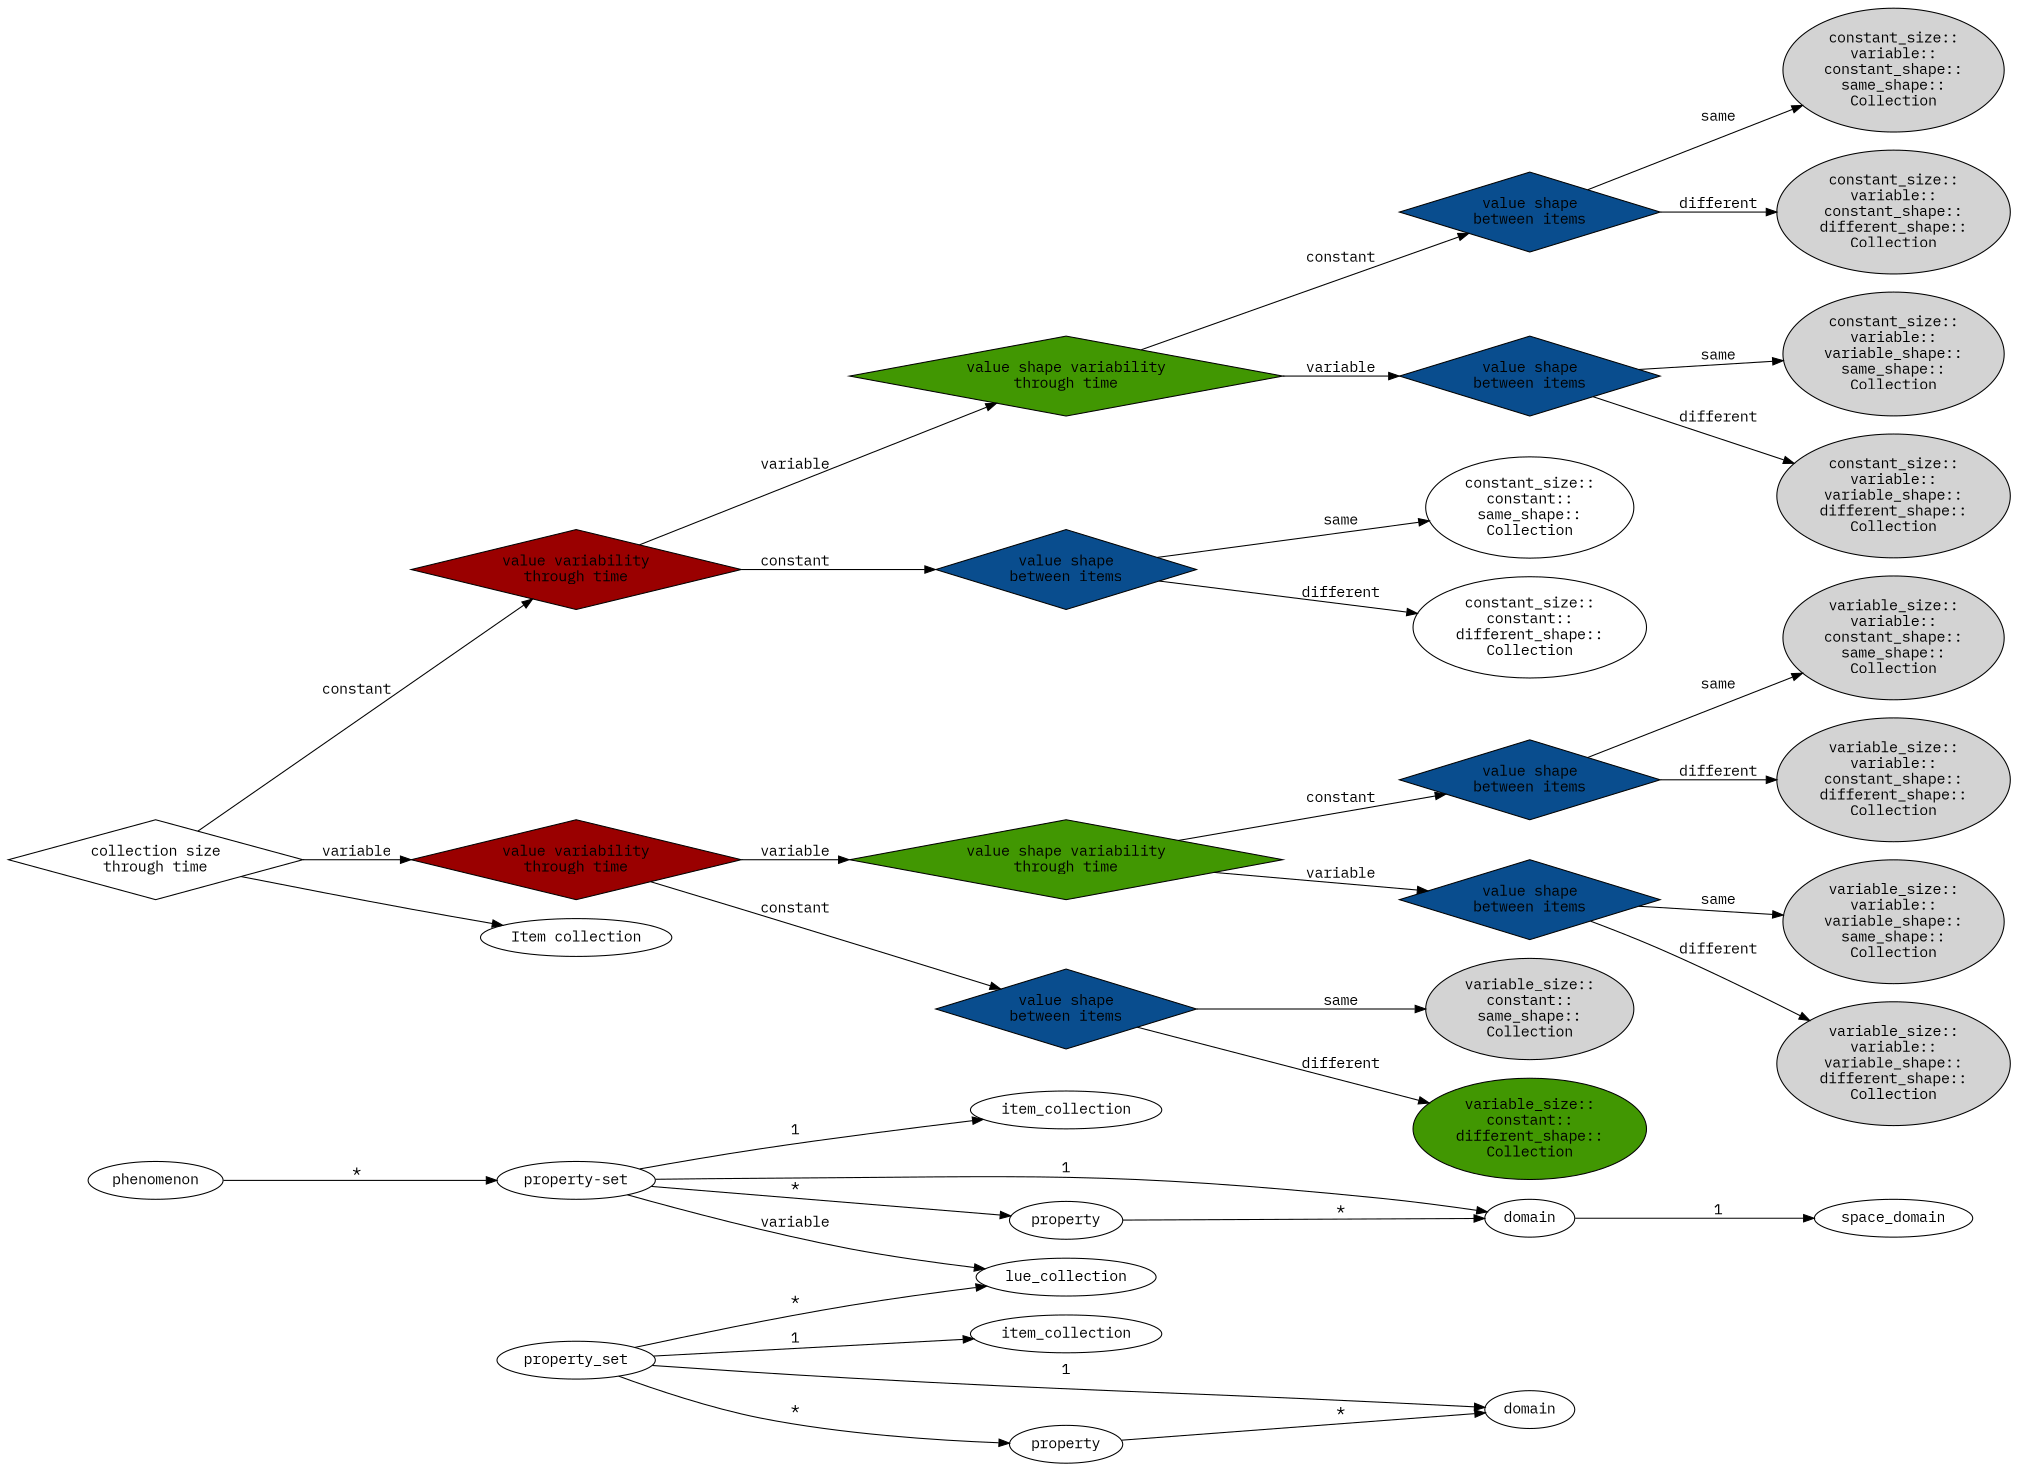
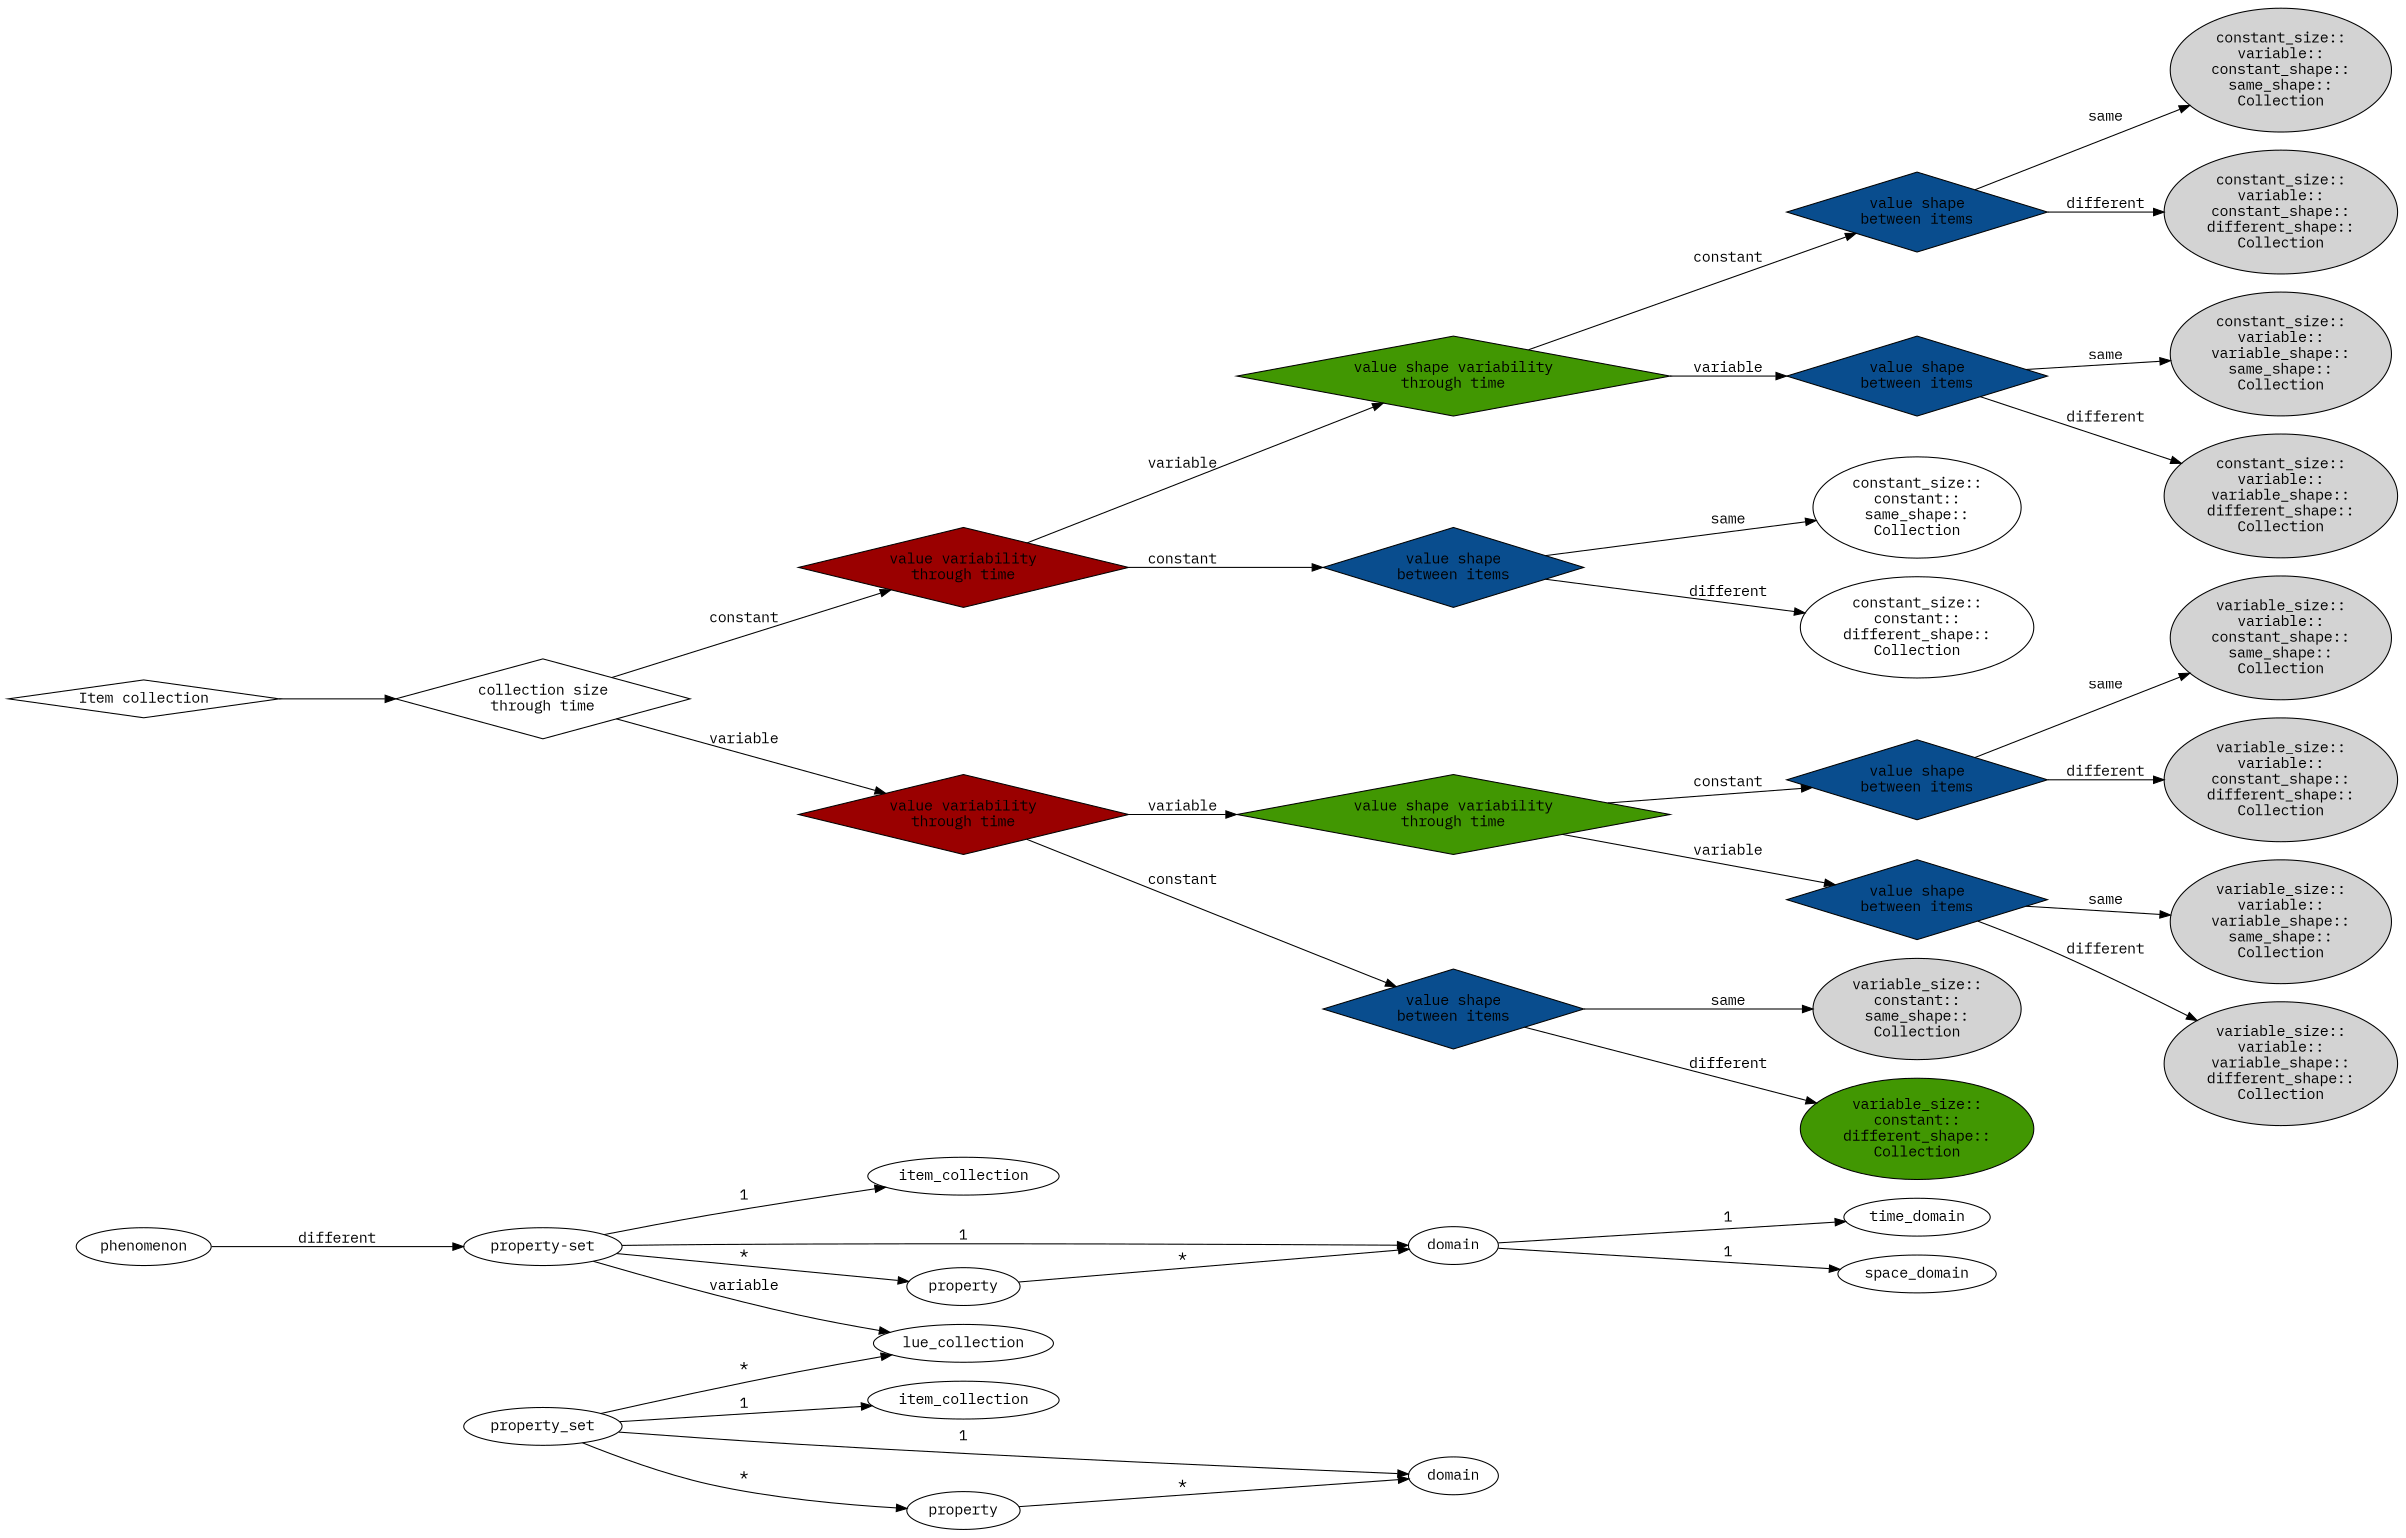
(367, 901) -> (332, 699)
(576, 938) -> (144, 699)
(357, 1173) -> (337, 1239)
none -> (1917, 1217)
